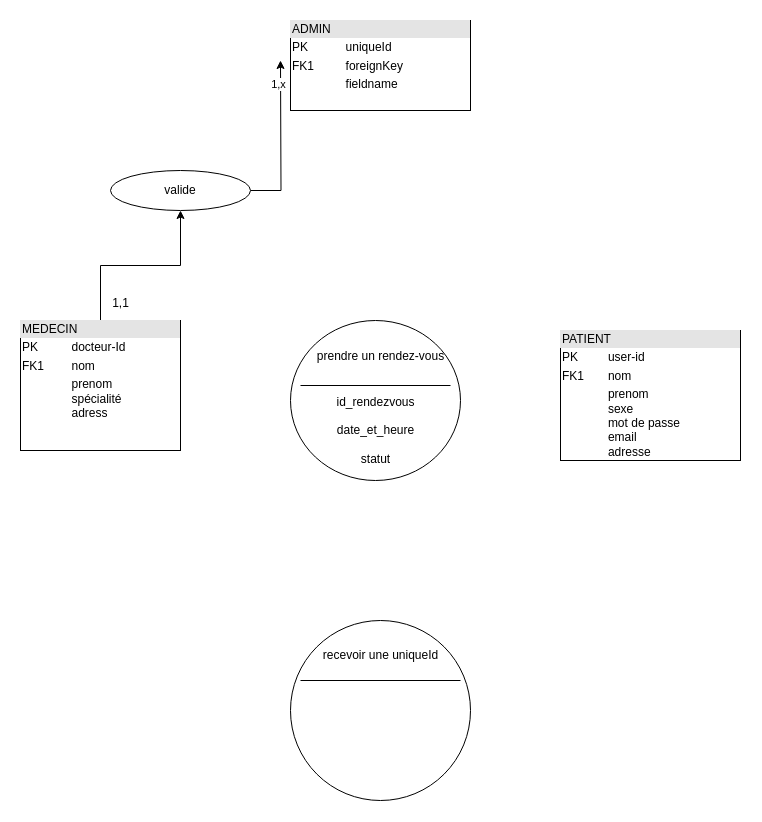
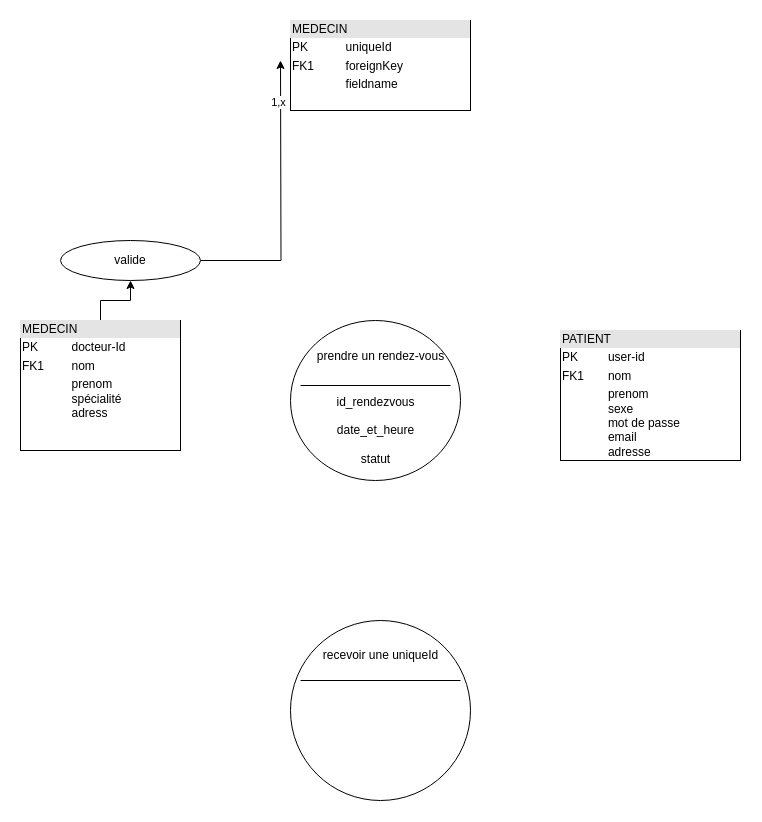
(333, 49) -> (333, 49)
(181, 191) -> (131, 261)
(121, 304) -> none
